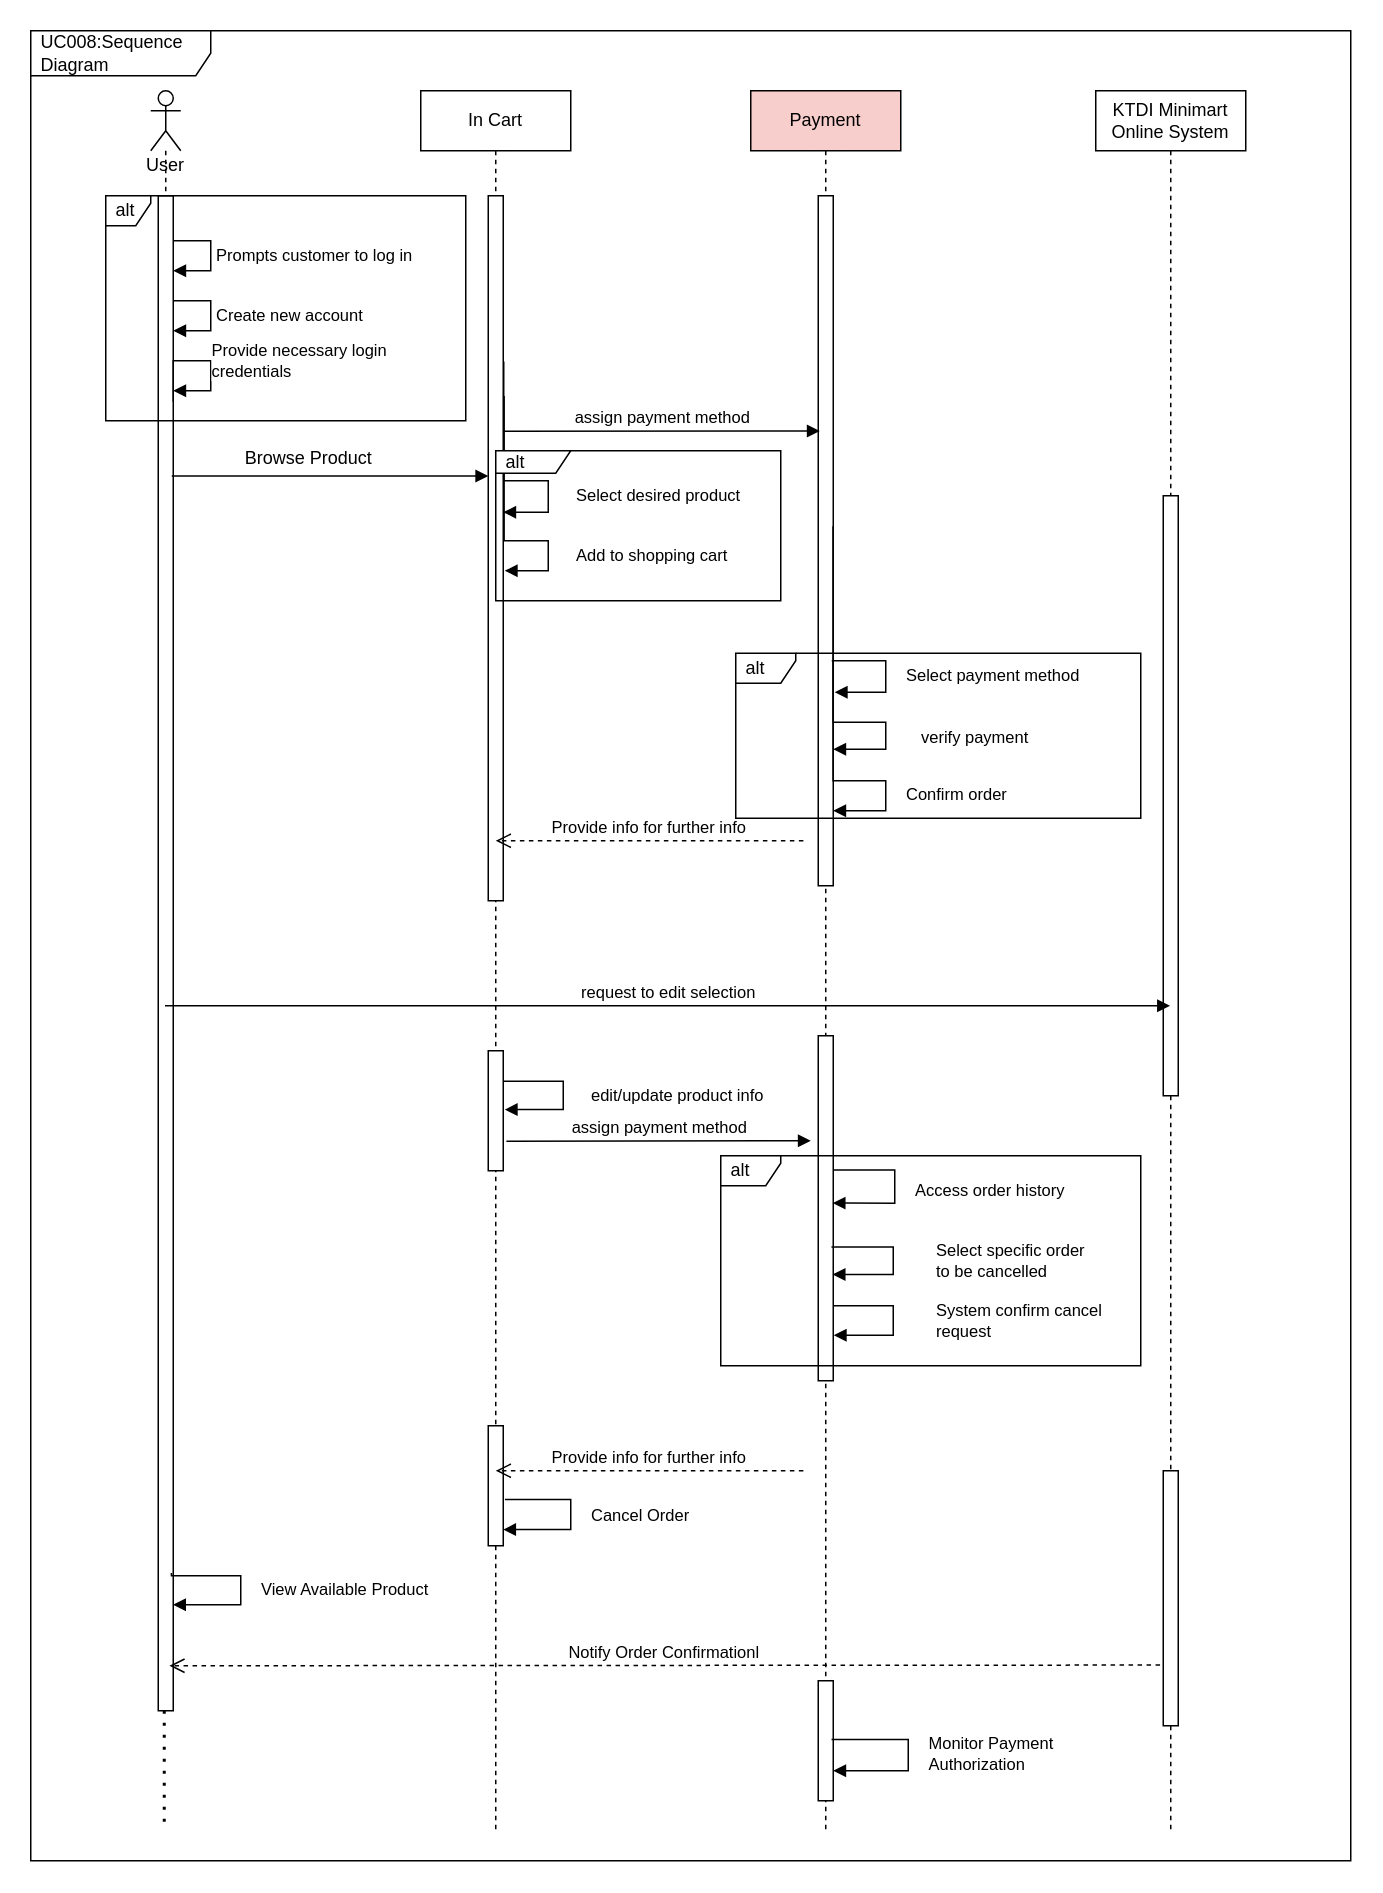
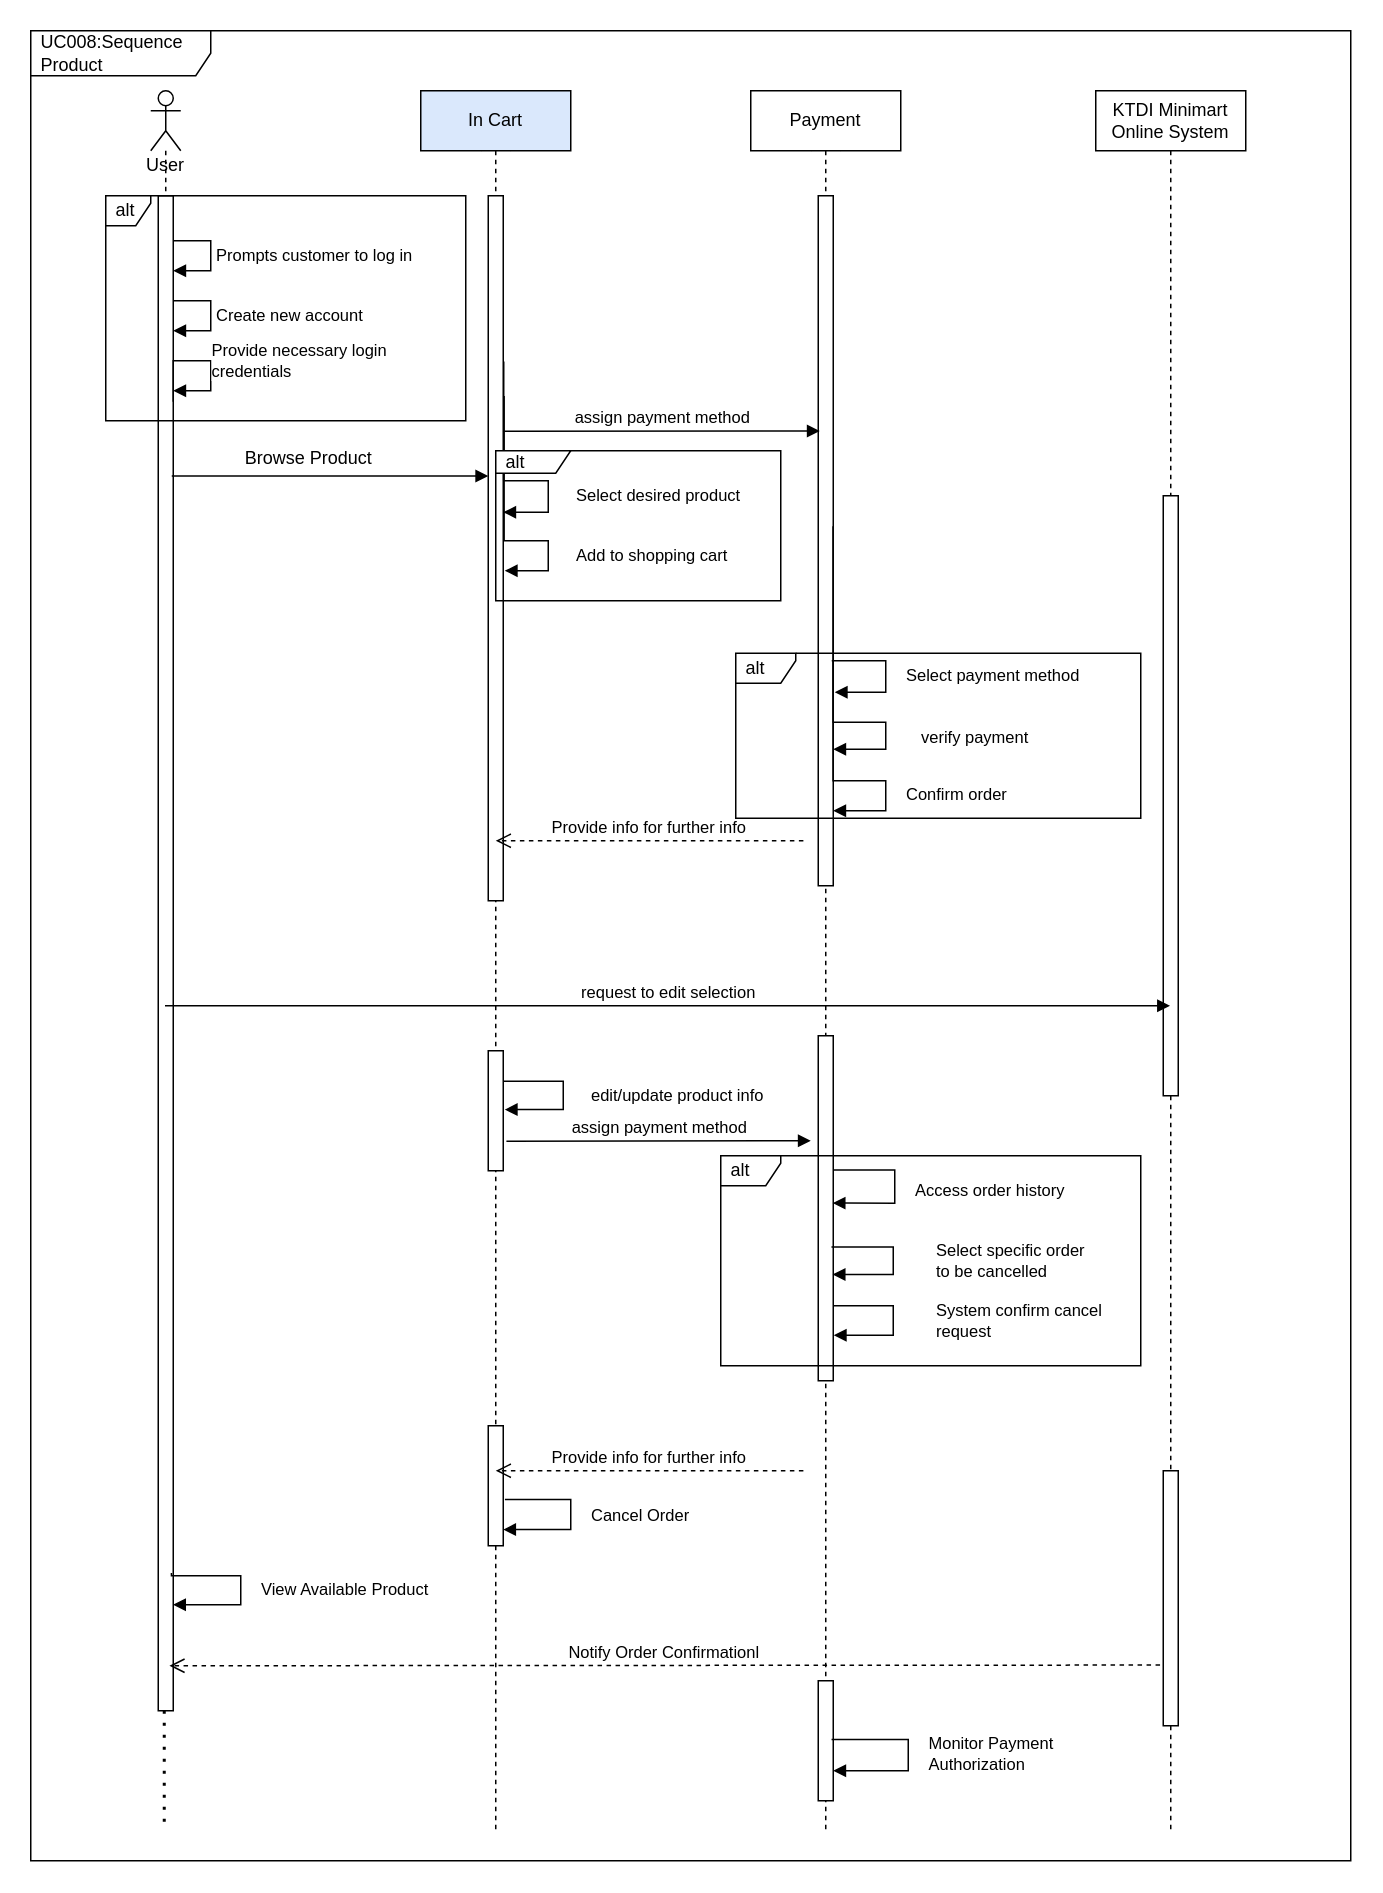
(126, 53) -> (126, 53)
(496, 121) -> (496, 121)
(826, 121) -> (826, 121)
